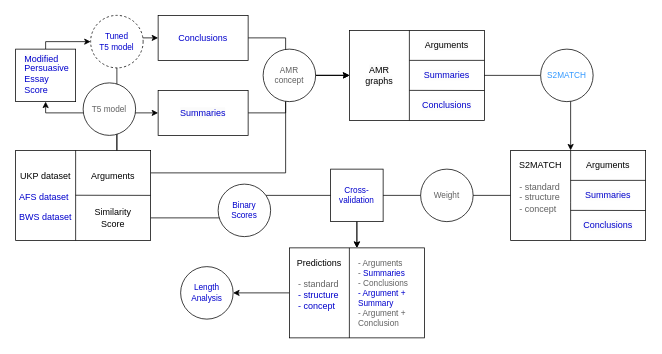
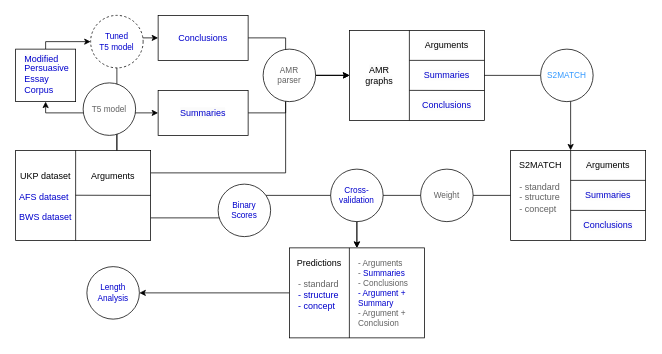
(289, 75) -> (289, 75)
(46, 79) -> (46, 79)
(357, 195) -> (357, 195)
(113, 218) -> none
(207, 293) -> (113, 293)
